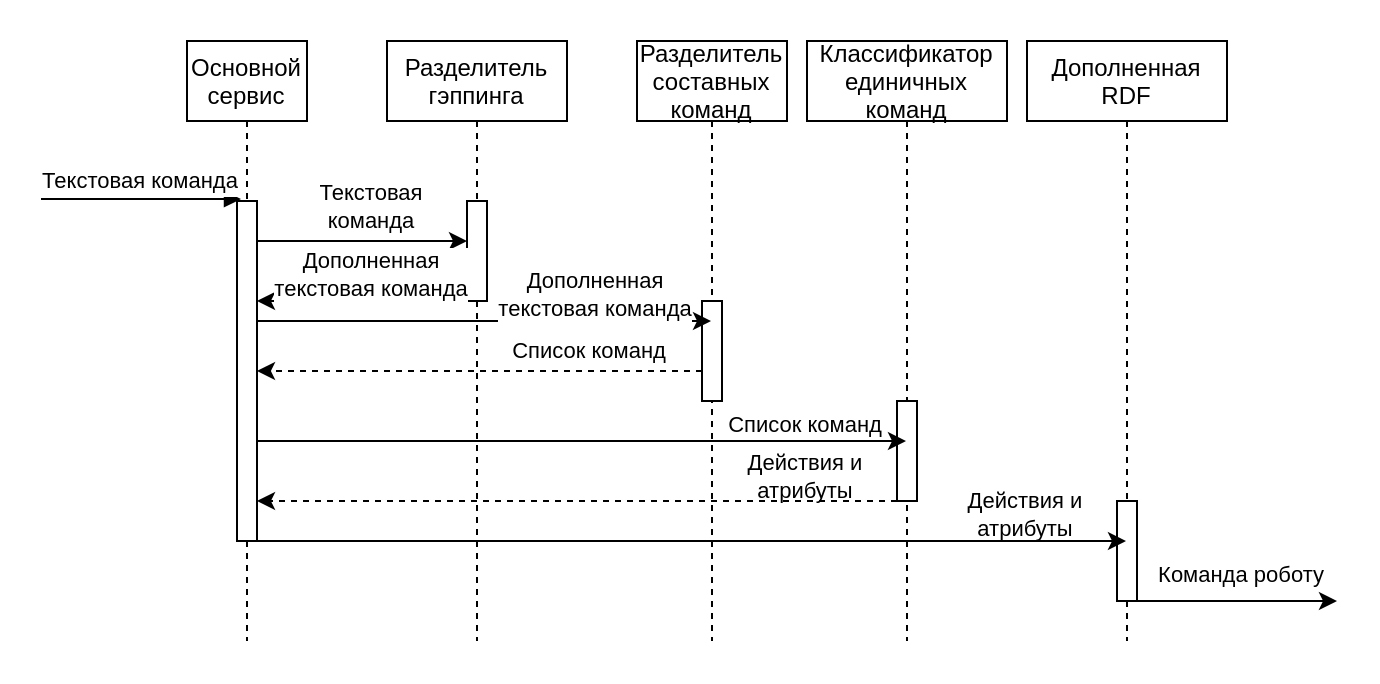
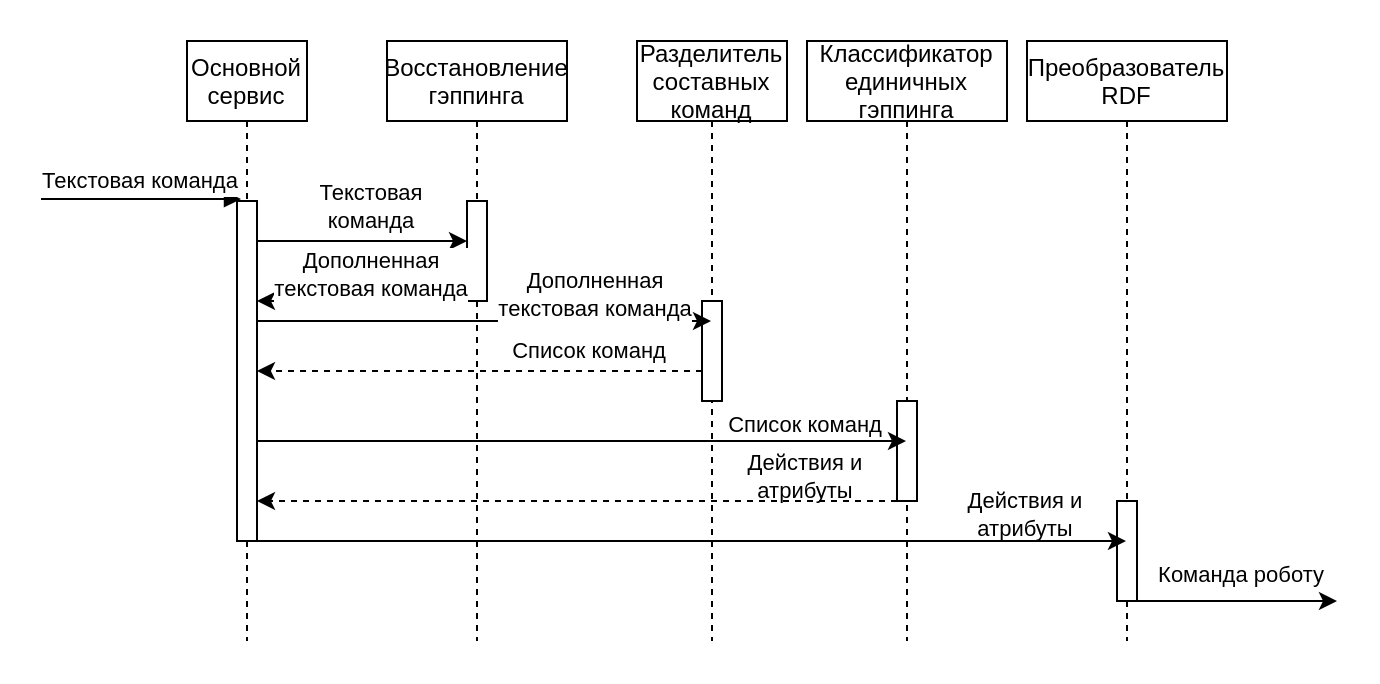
(906, 54) -> (906, 54)
(476, 68) -> (476, 68)
(1126, 68) -> (1126, 68)
